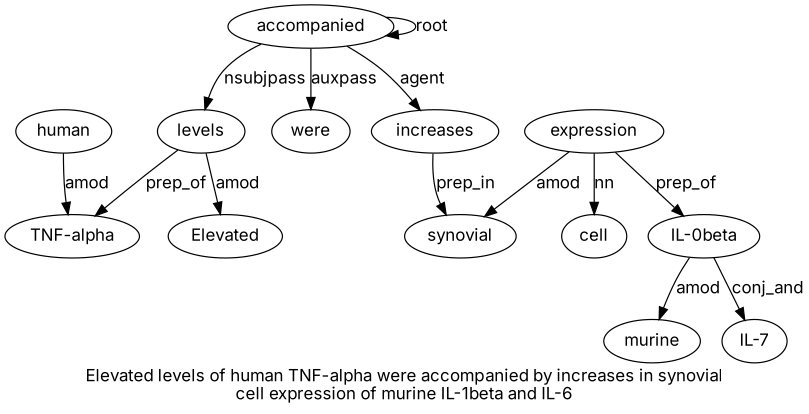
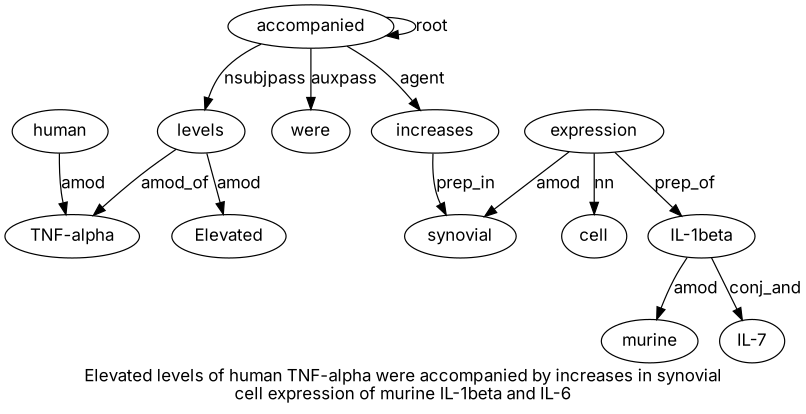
(176, 184) -> (175, 184)
(704, 236) -> (702, 236)
